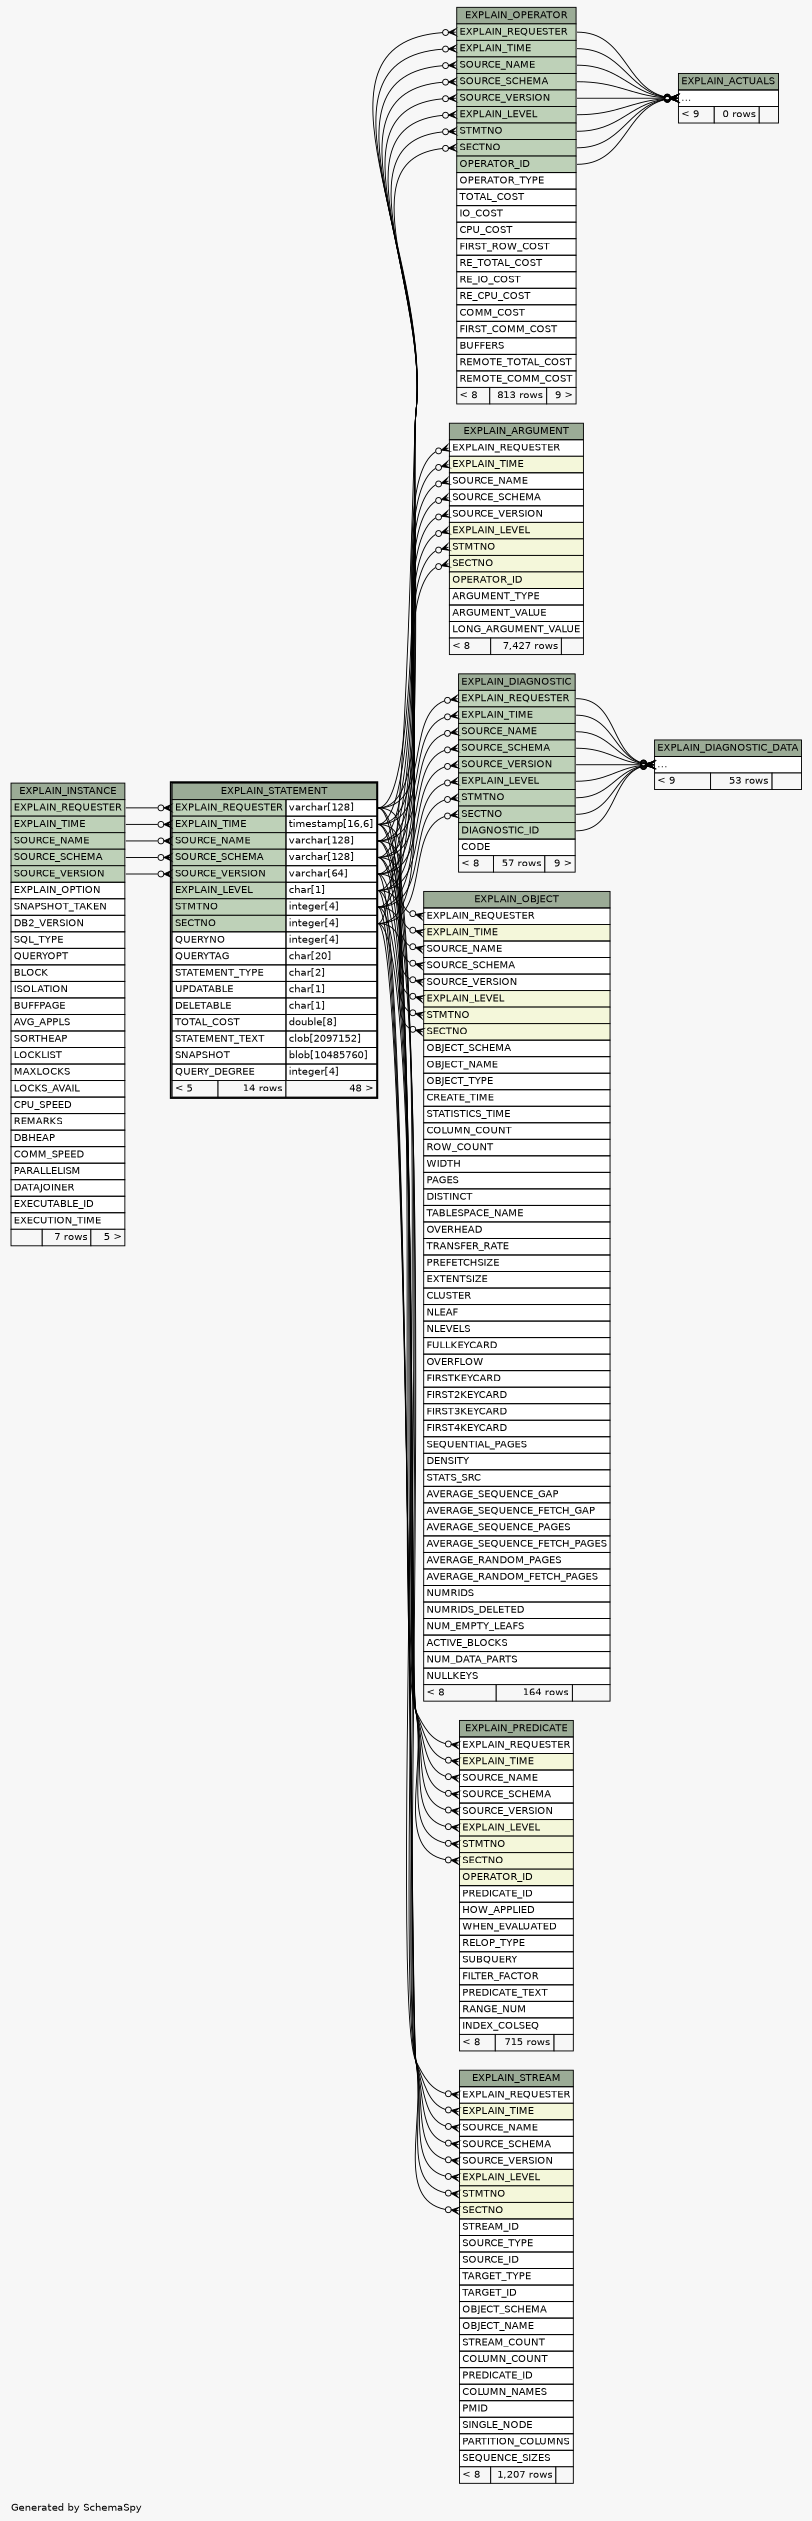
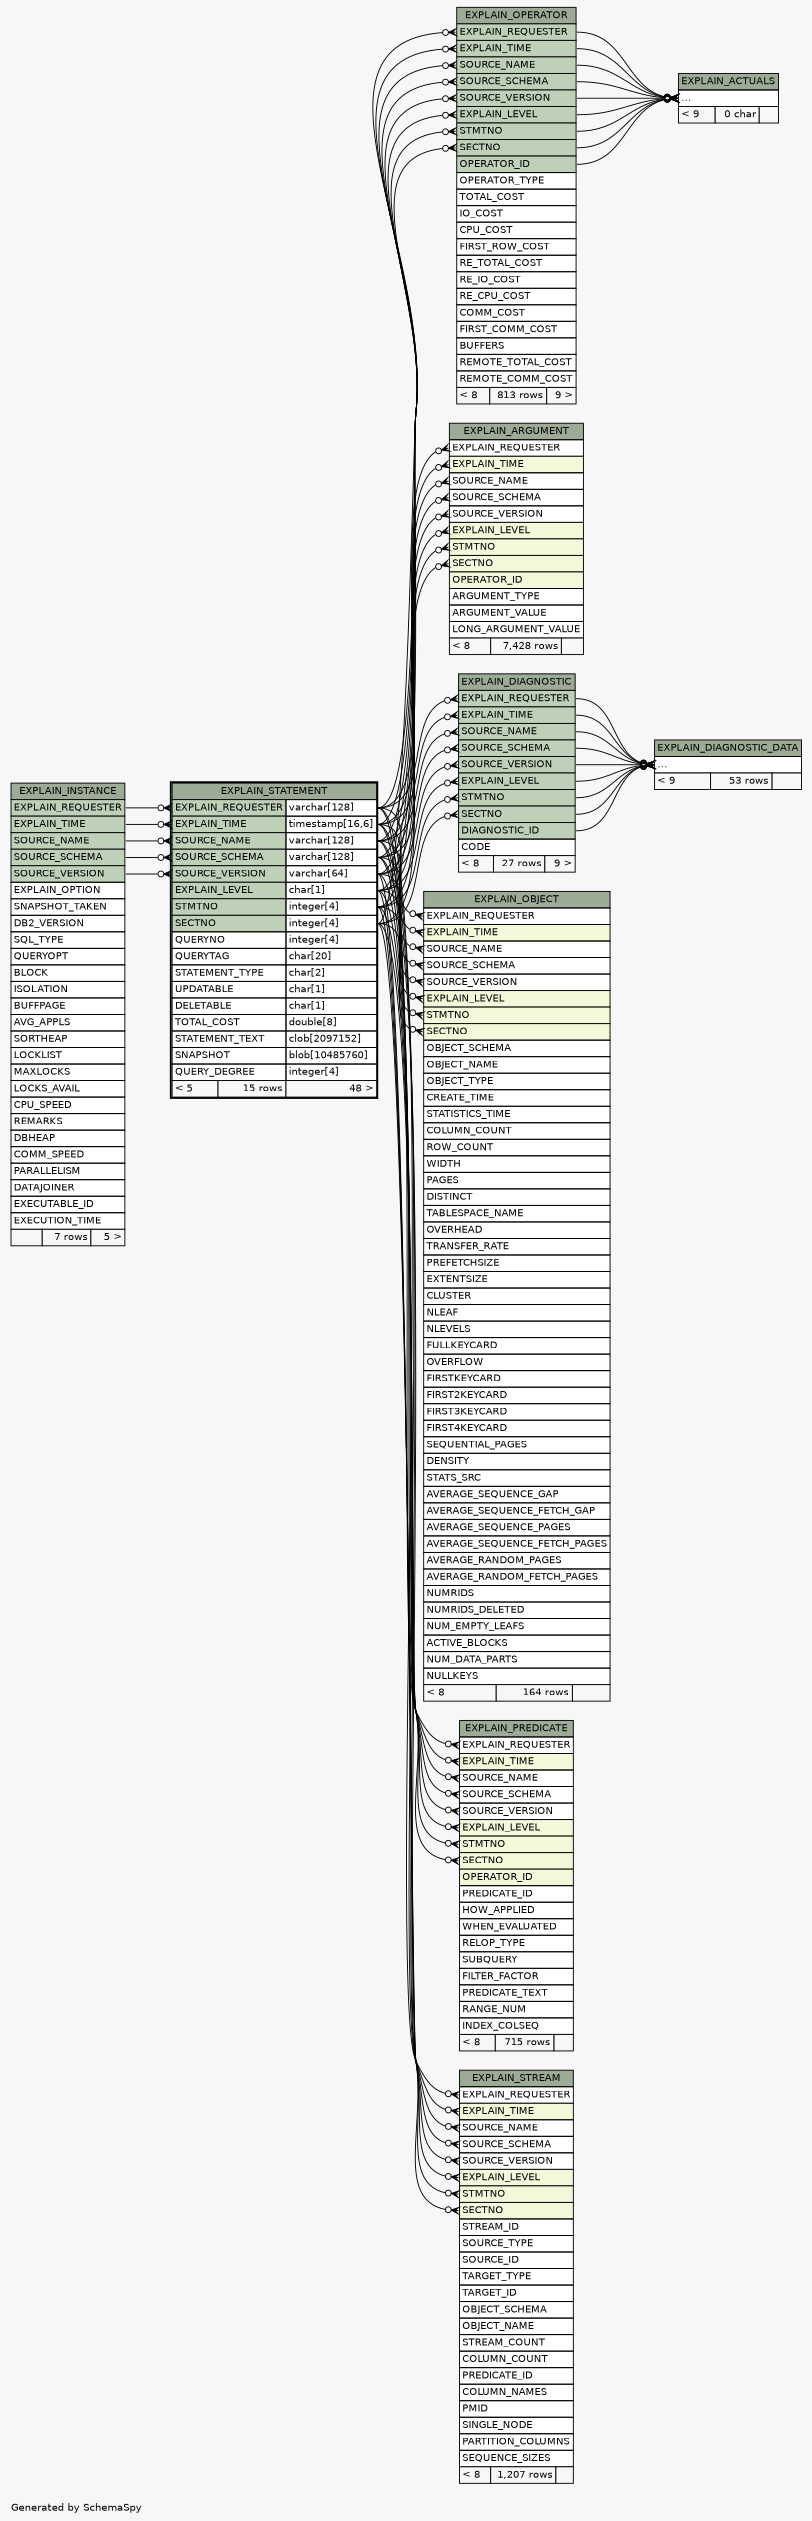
(739, 114) -> (740, 114)
(531, 646) -> (531, 646)
(522, 863) -> (522, 863)
(263, 1088) -> (263, 1088)
